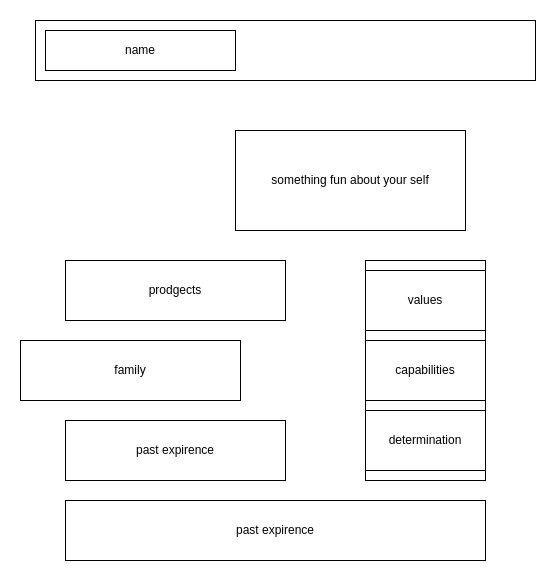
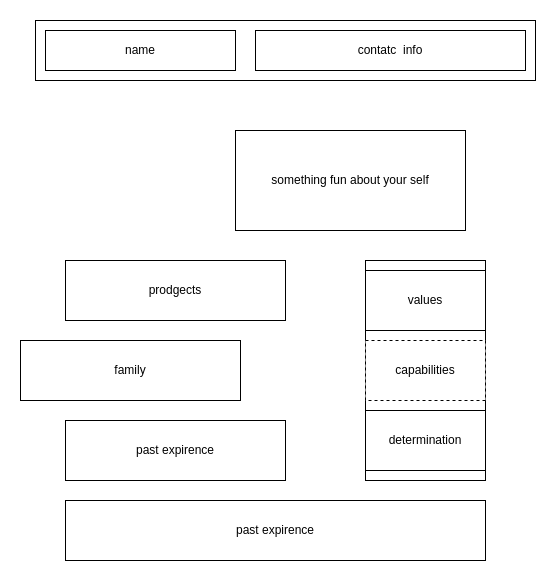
none -> (391, 51)
(426, 371) -> (426, 371)
